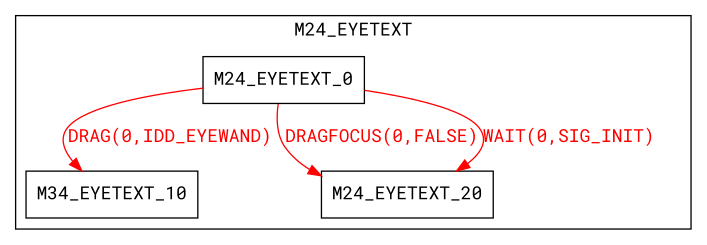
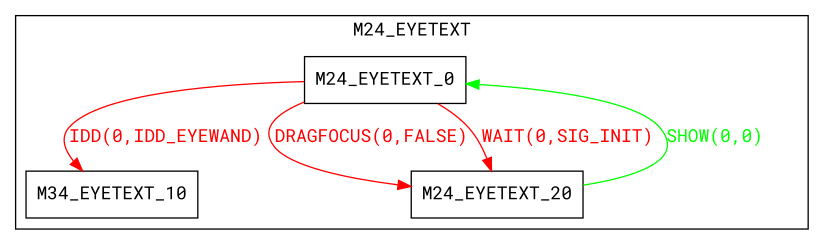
none -> (630, 109)
(170, 137) -> (166, 137)
